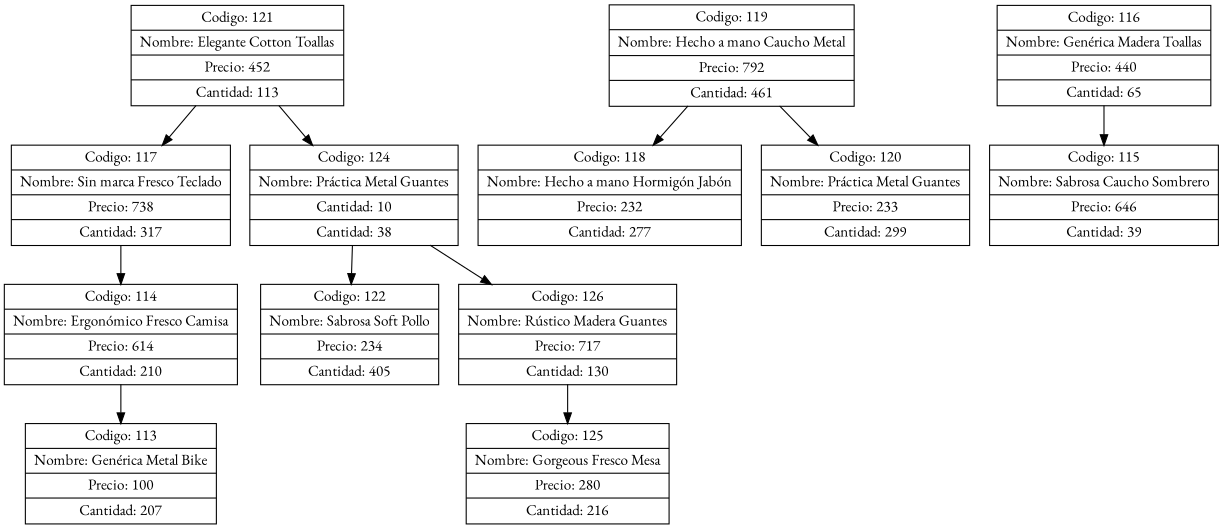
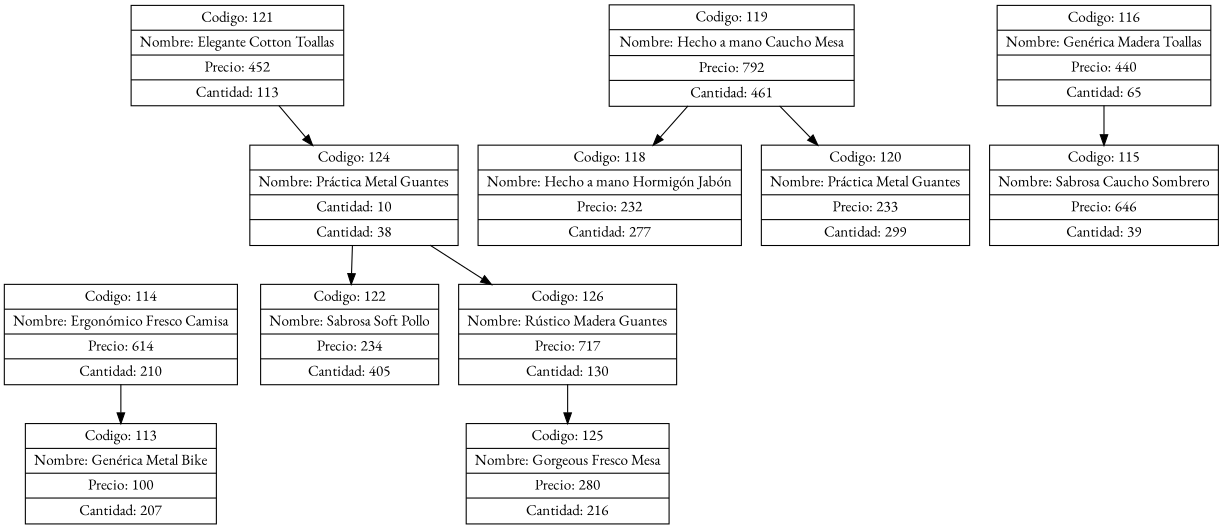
(732, 42) -> (732, 42)
(121, 195) -> none
